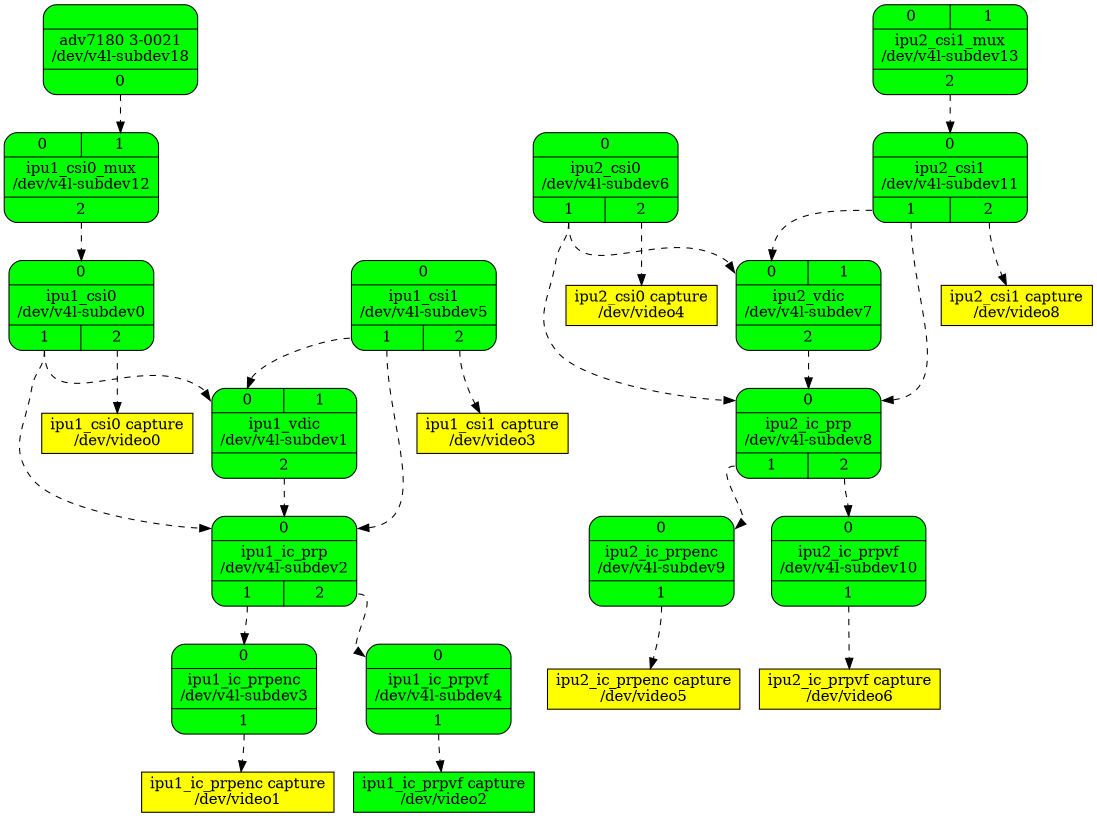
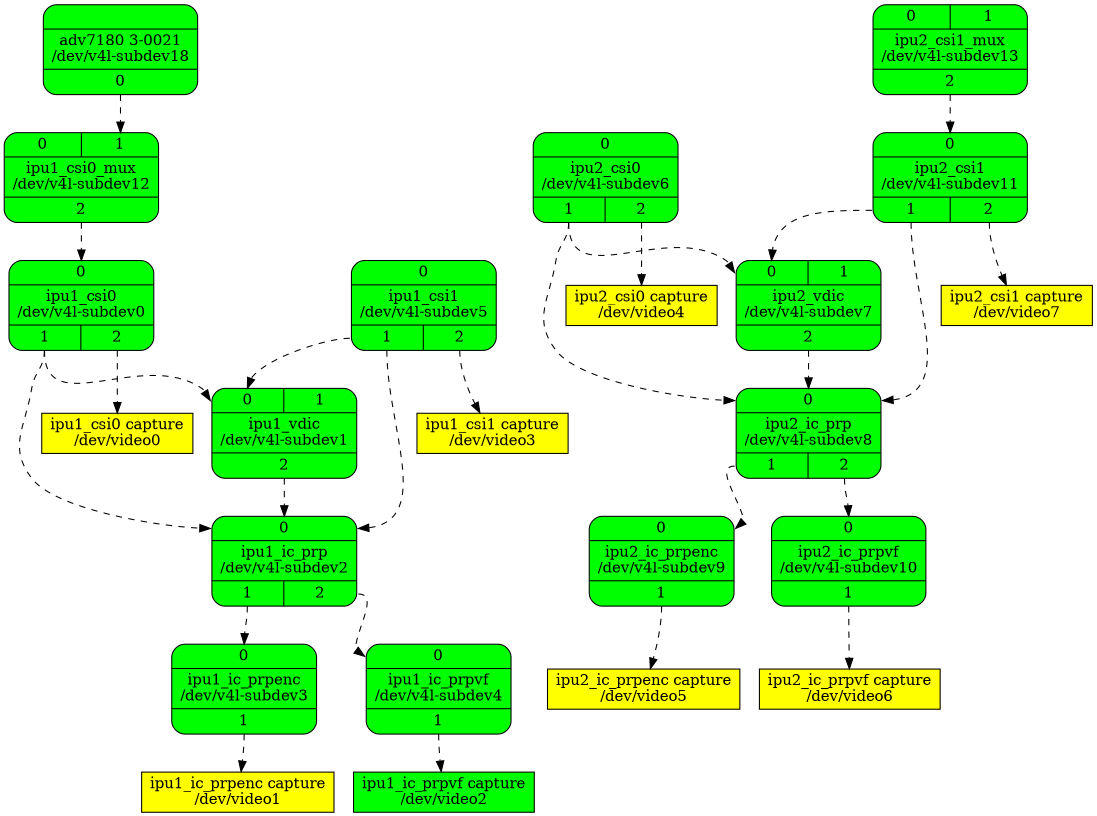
(1017, 305) -> (1017, 305)
